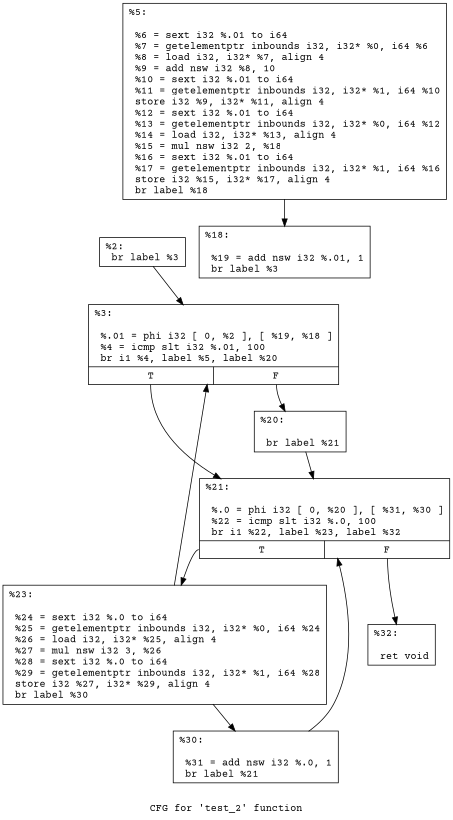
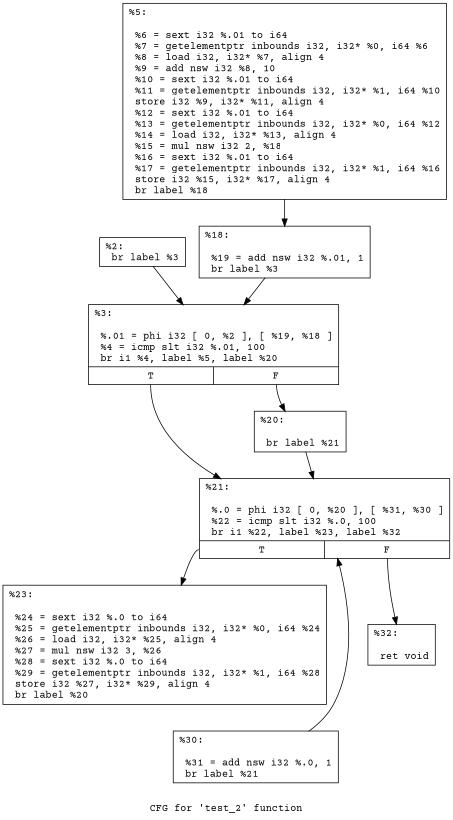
(190, 489) -> (257, 288)
(49, 695) -> (49, 695)
(222, 715) -> none
